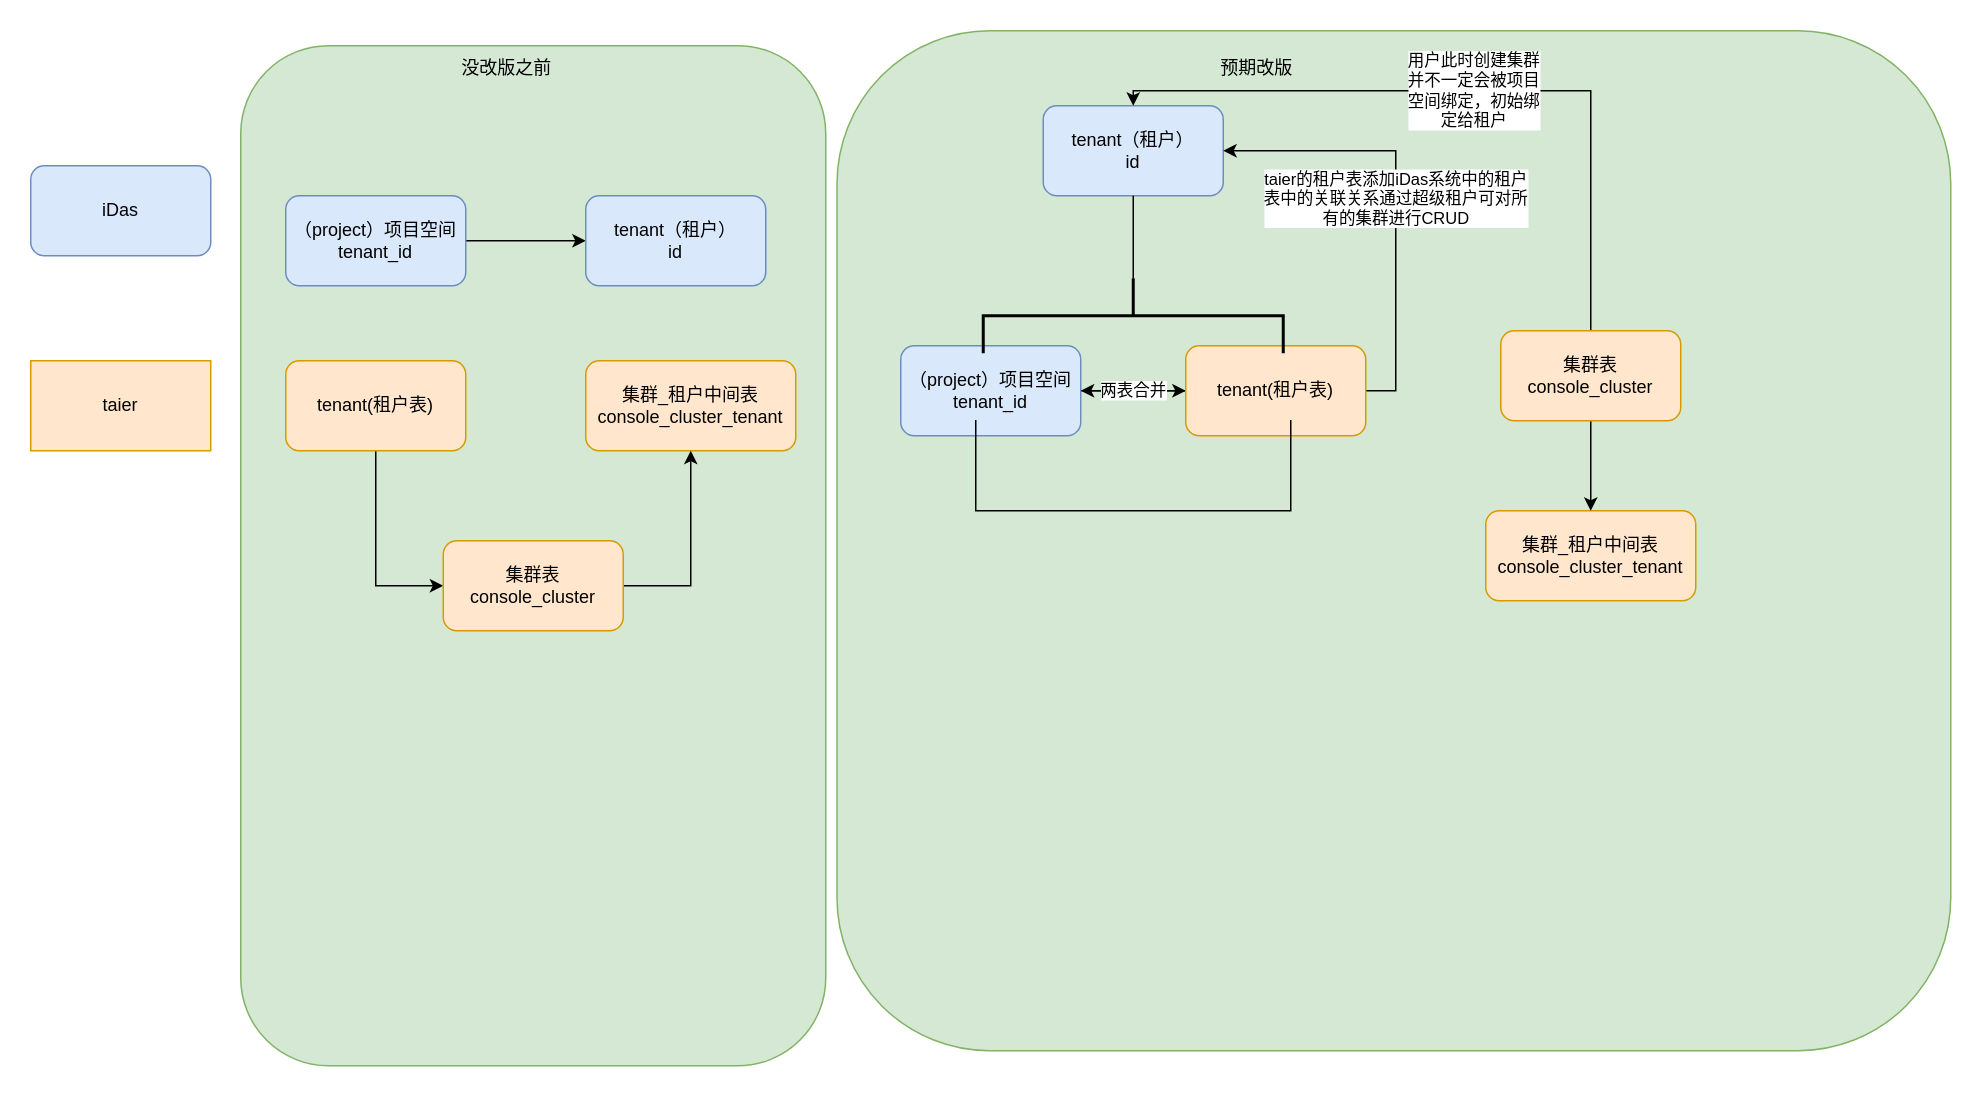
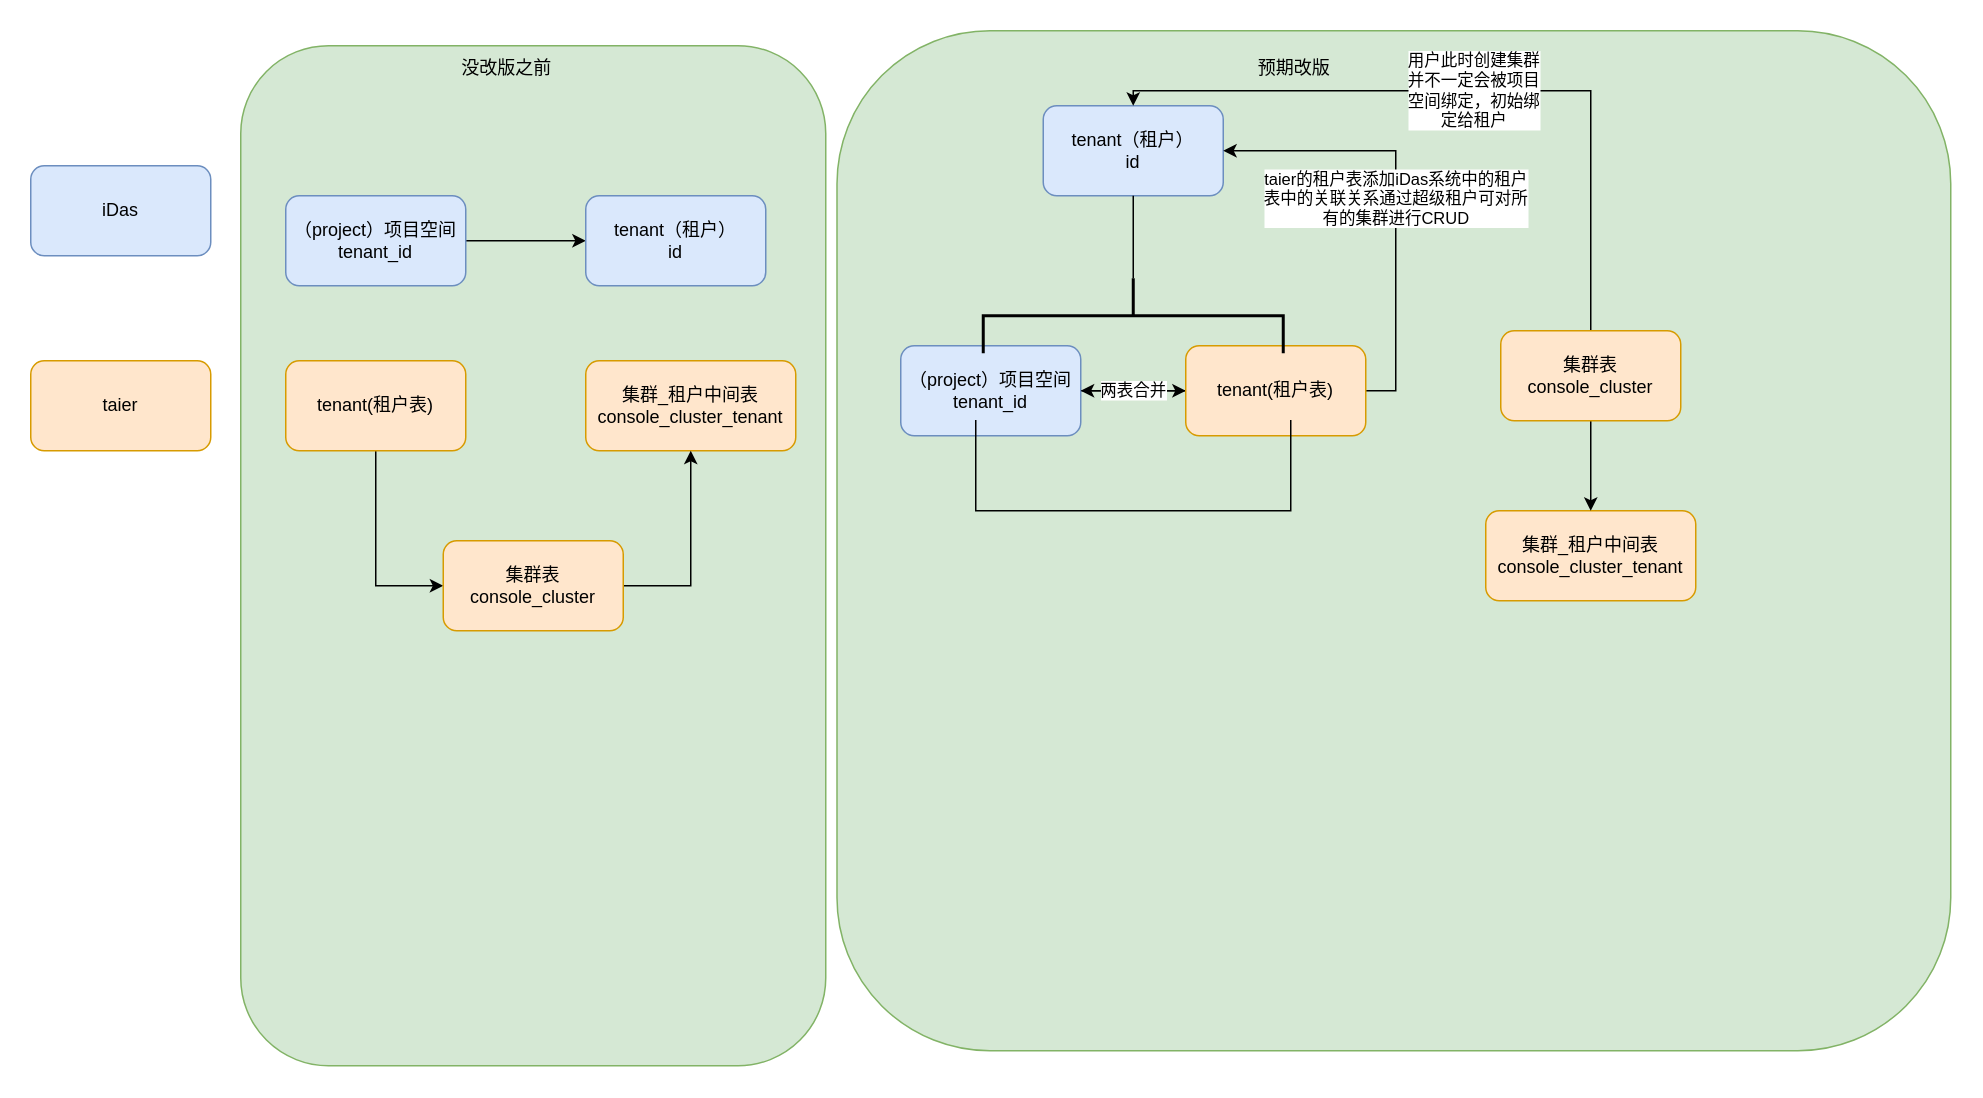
(1257, 68) -> (1295, 68)
(121, 406) -> (121, 406)
